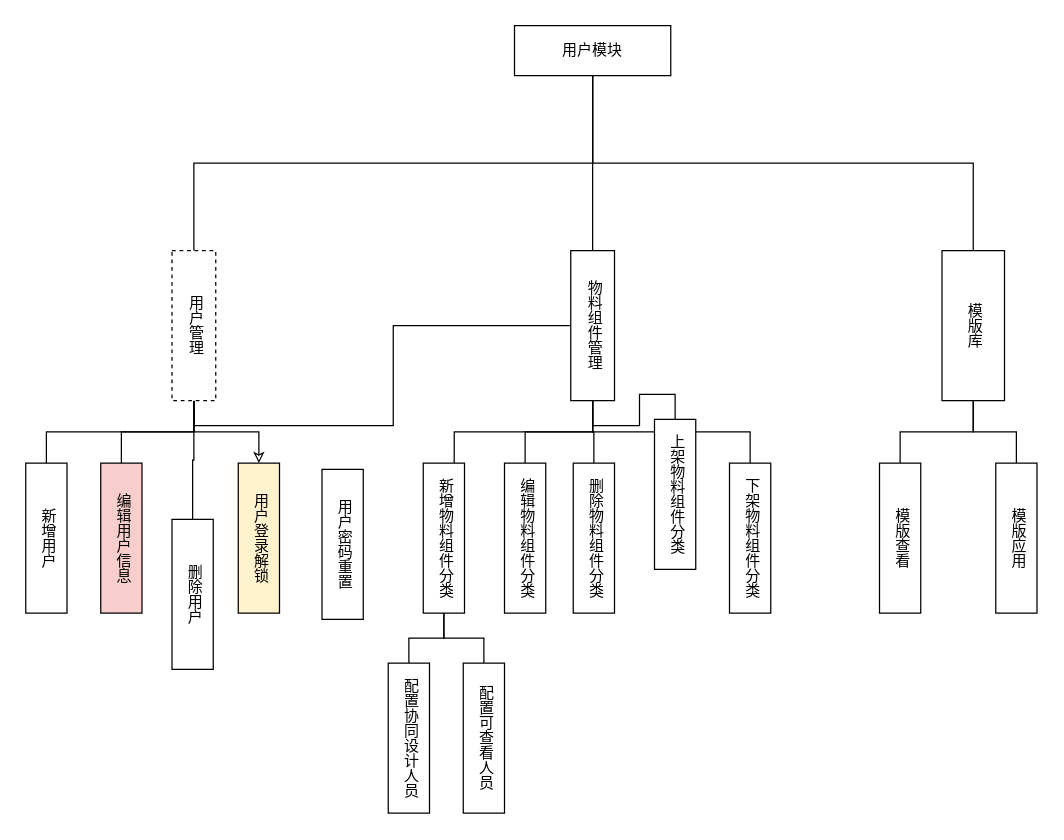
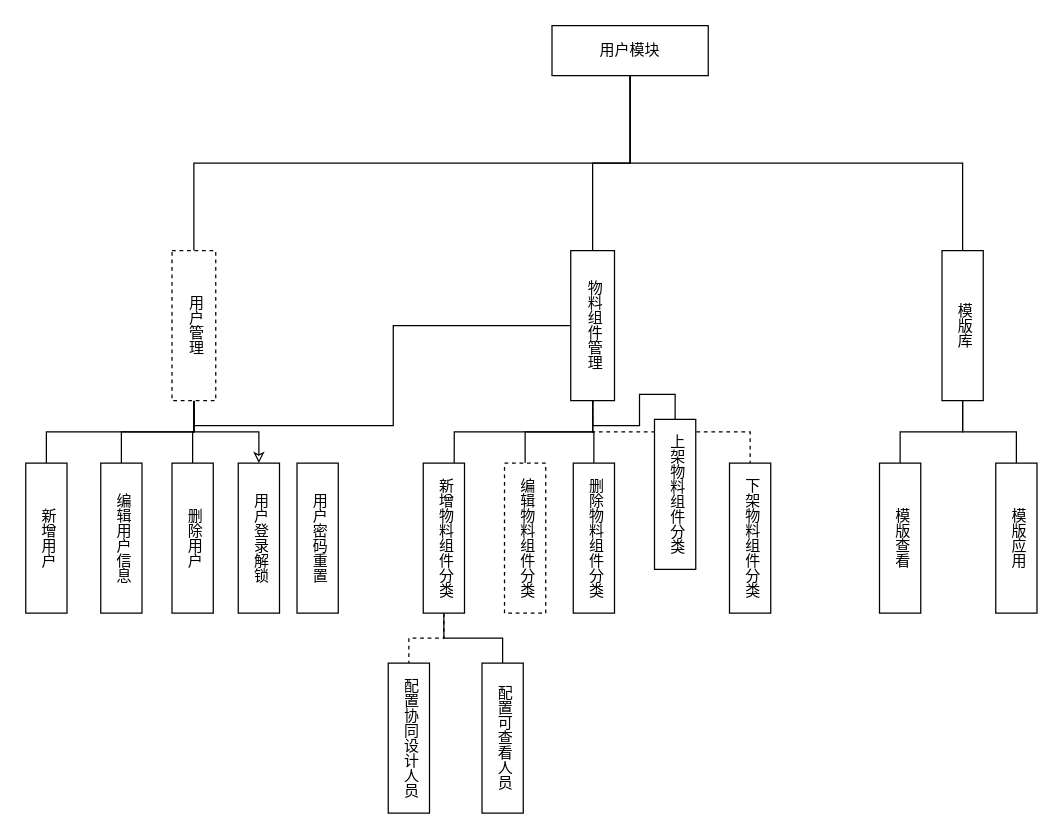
(593, 51) -> (630, 51)
(973, 326) -> (963, 326)
(739, 432) -> (739, 432)
(121, 538) -> (121, 538)
(259, 538) -> (259, 538)
(525, 538) -> (525, 538)
(343, 544) -> (318, 538)
(193, 594) -> (193, 538)
(413, 638) -> (413, 638)
(484, 738) -> (503, 738)
